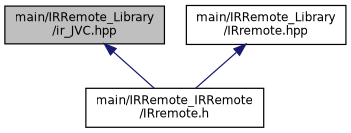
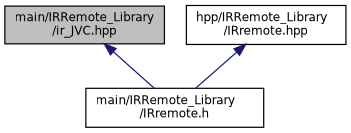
(266, 25) -> (266, 25)
(175, 108) -> (175, 108)
